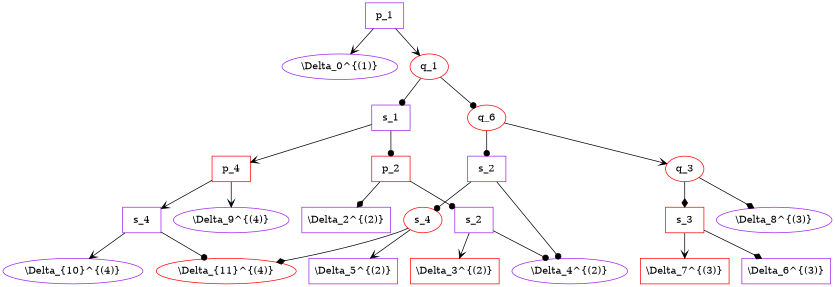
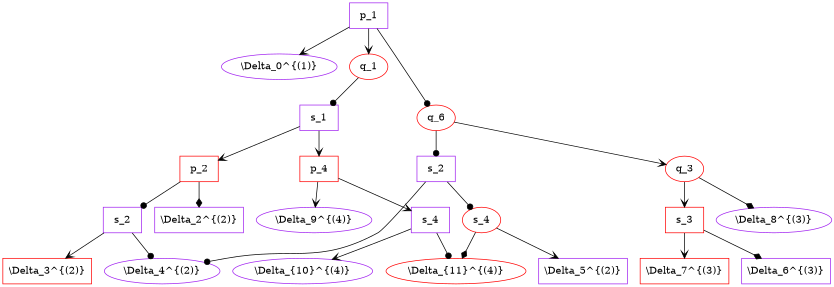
(456, 90) -> (401, 65)
(391, 141) -> (262, 142)
(685, 190) -> (685, 191)
